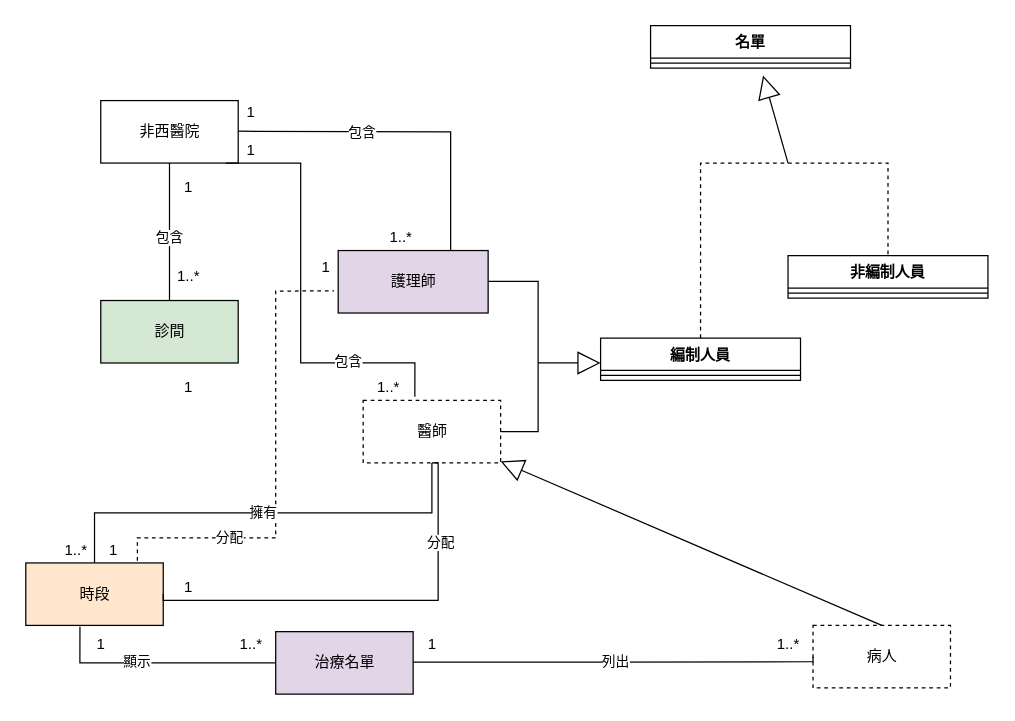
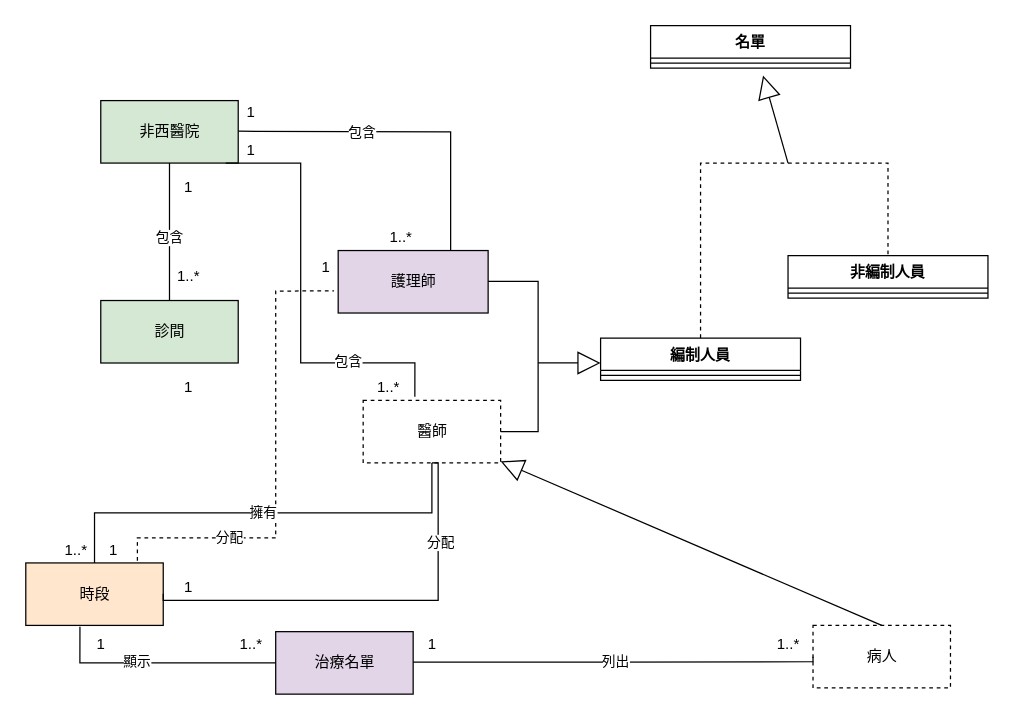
(169, 132) -> (169, 132)
